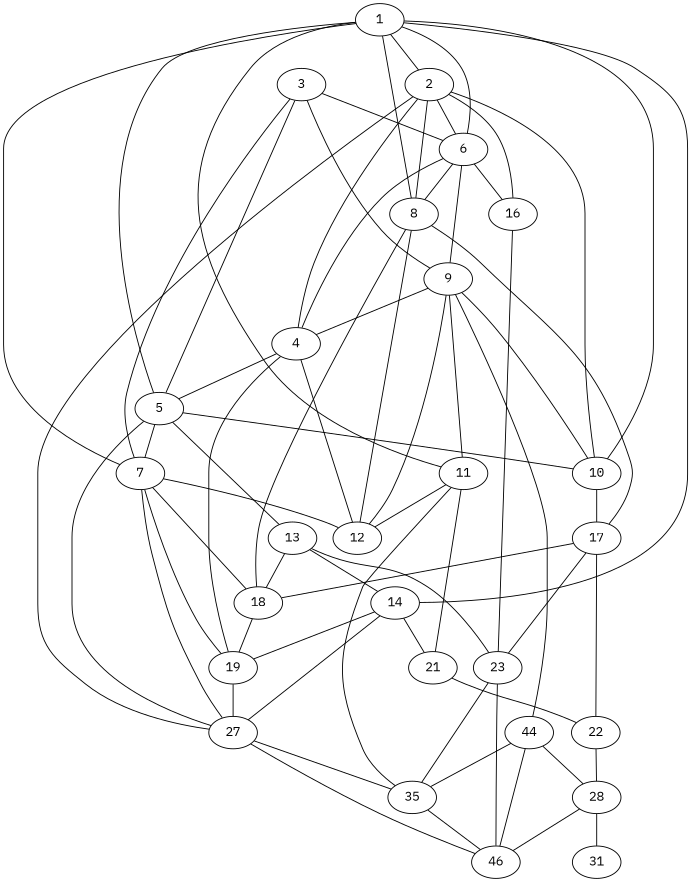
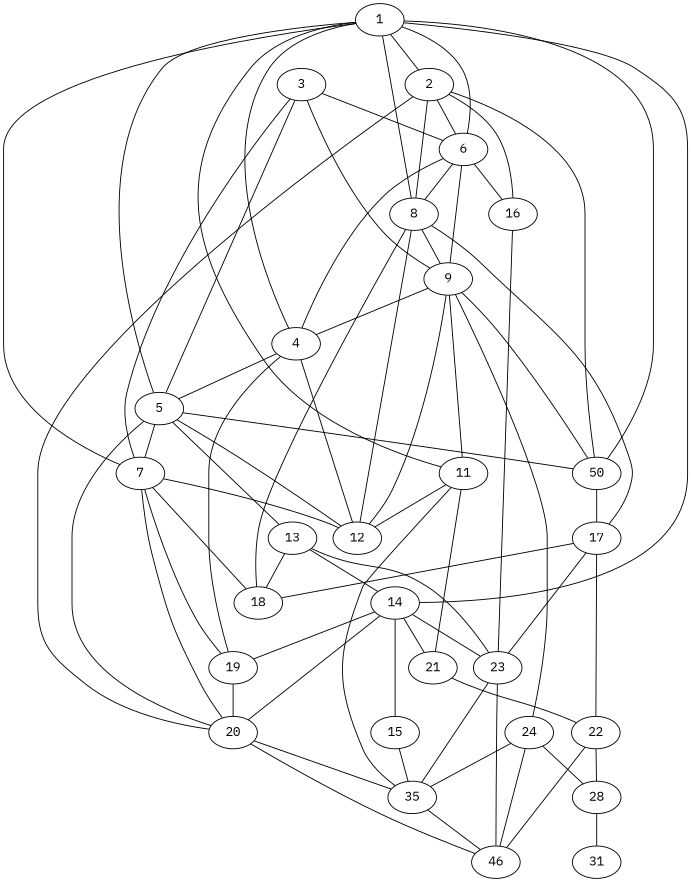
(342, 206) -> (246, 140)
none -> (431, 247)
none -> (260, 471)
(597, 473) -> (597, 473)
(246, 635) -> none
none -> (446, 635)
(233, 733) -> (233, 733)
none -> (395, 733)
(529, 733) -> (529, 733)
(546, 830) -> (546, 797)
